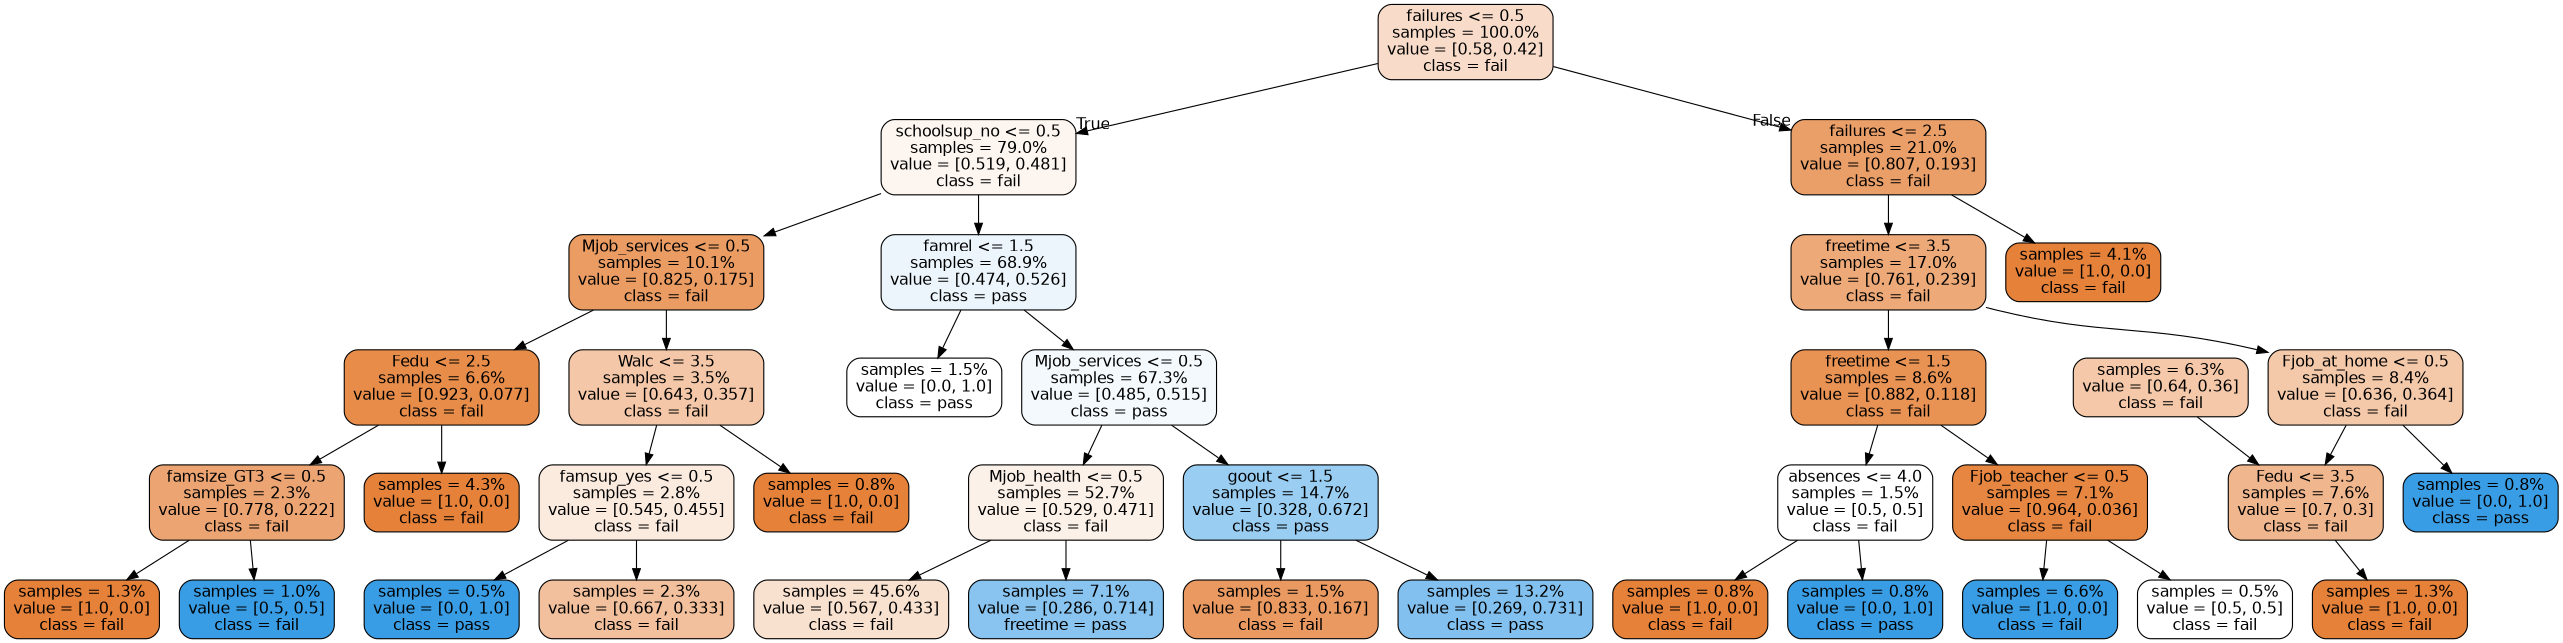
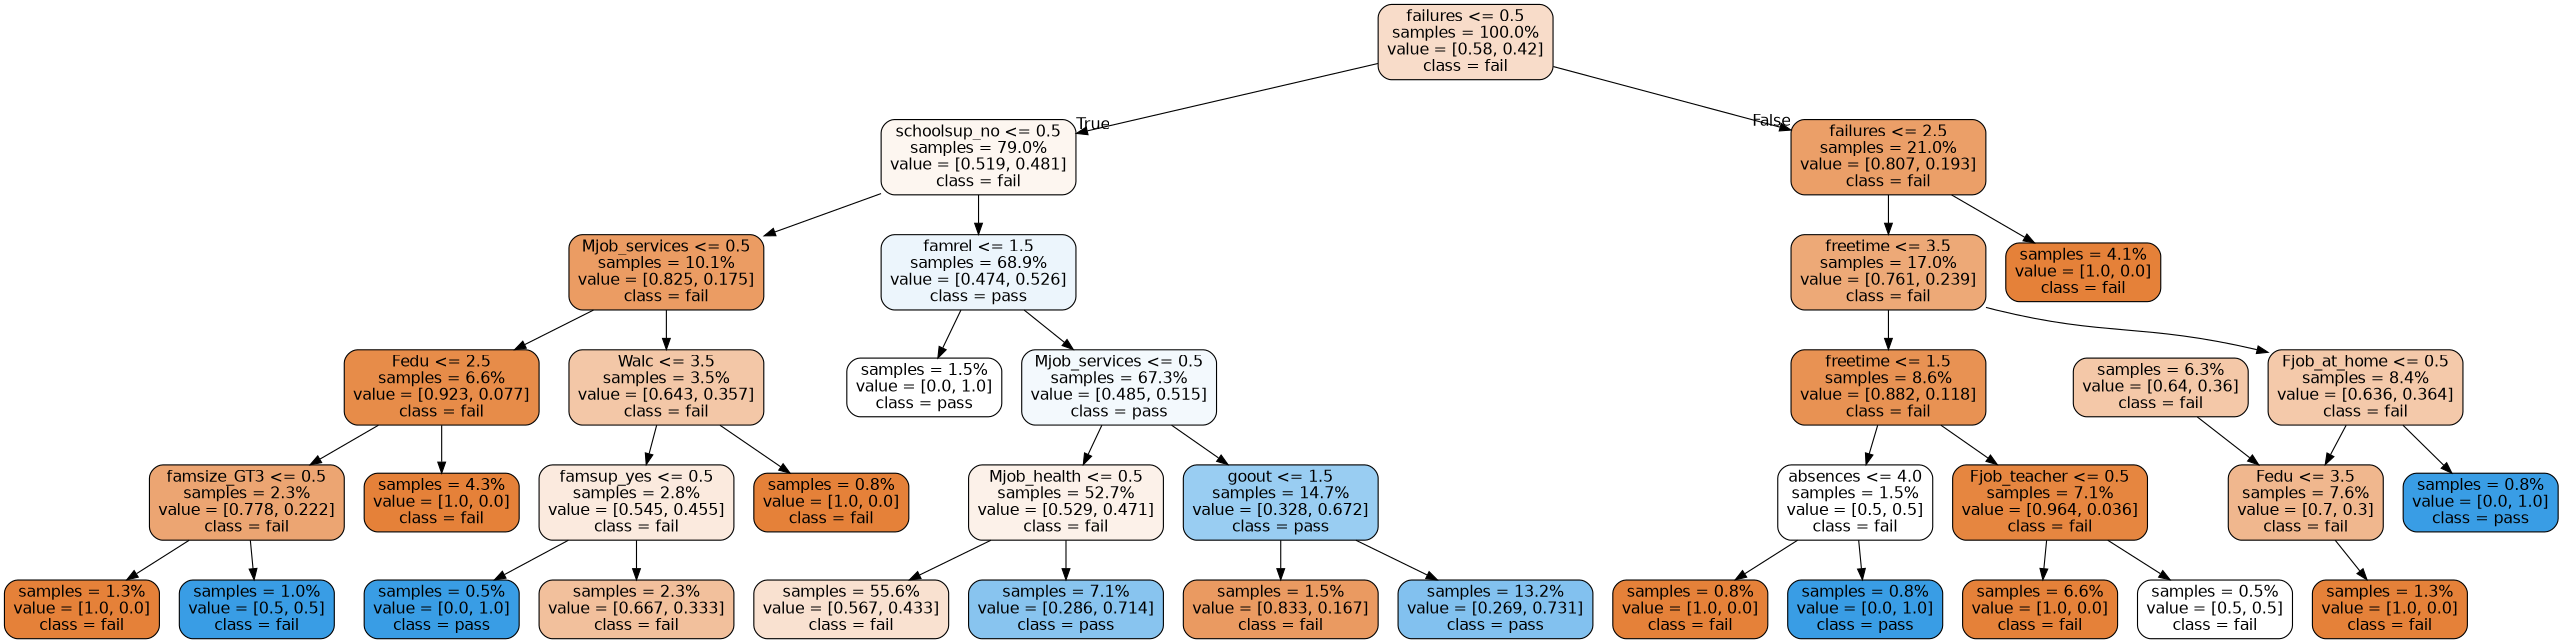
(851, 609) -> (851, 609)
(1066, 609) -> (1066, 609)
(2040, 609) -> (2040, 609)
